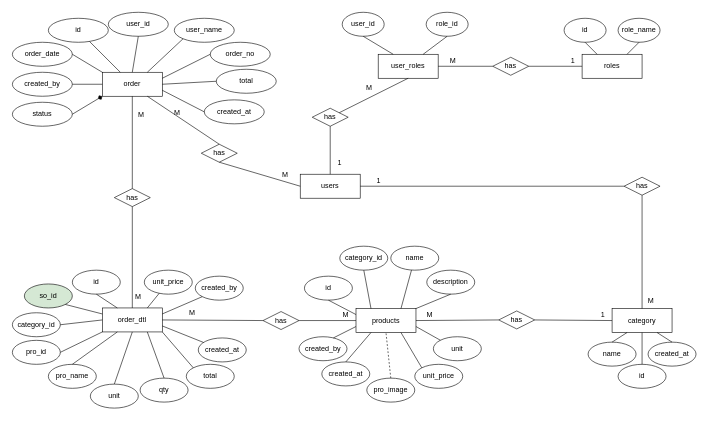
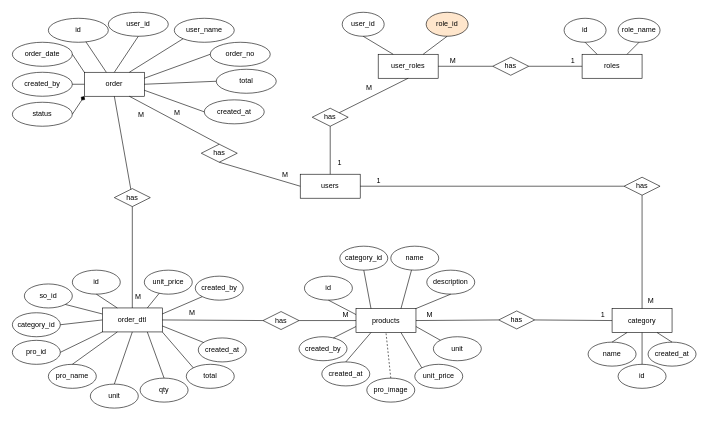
(447, 24) -> (447, 24)
(132, 84) -> (114, 84)
(48, 296) -> (48, 296)
